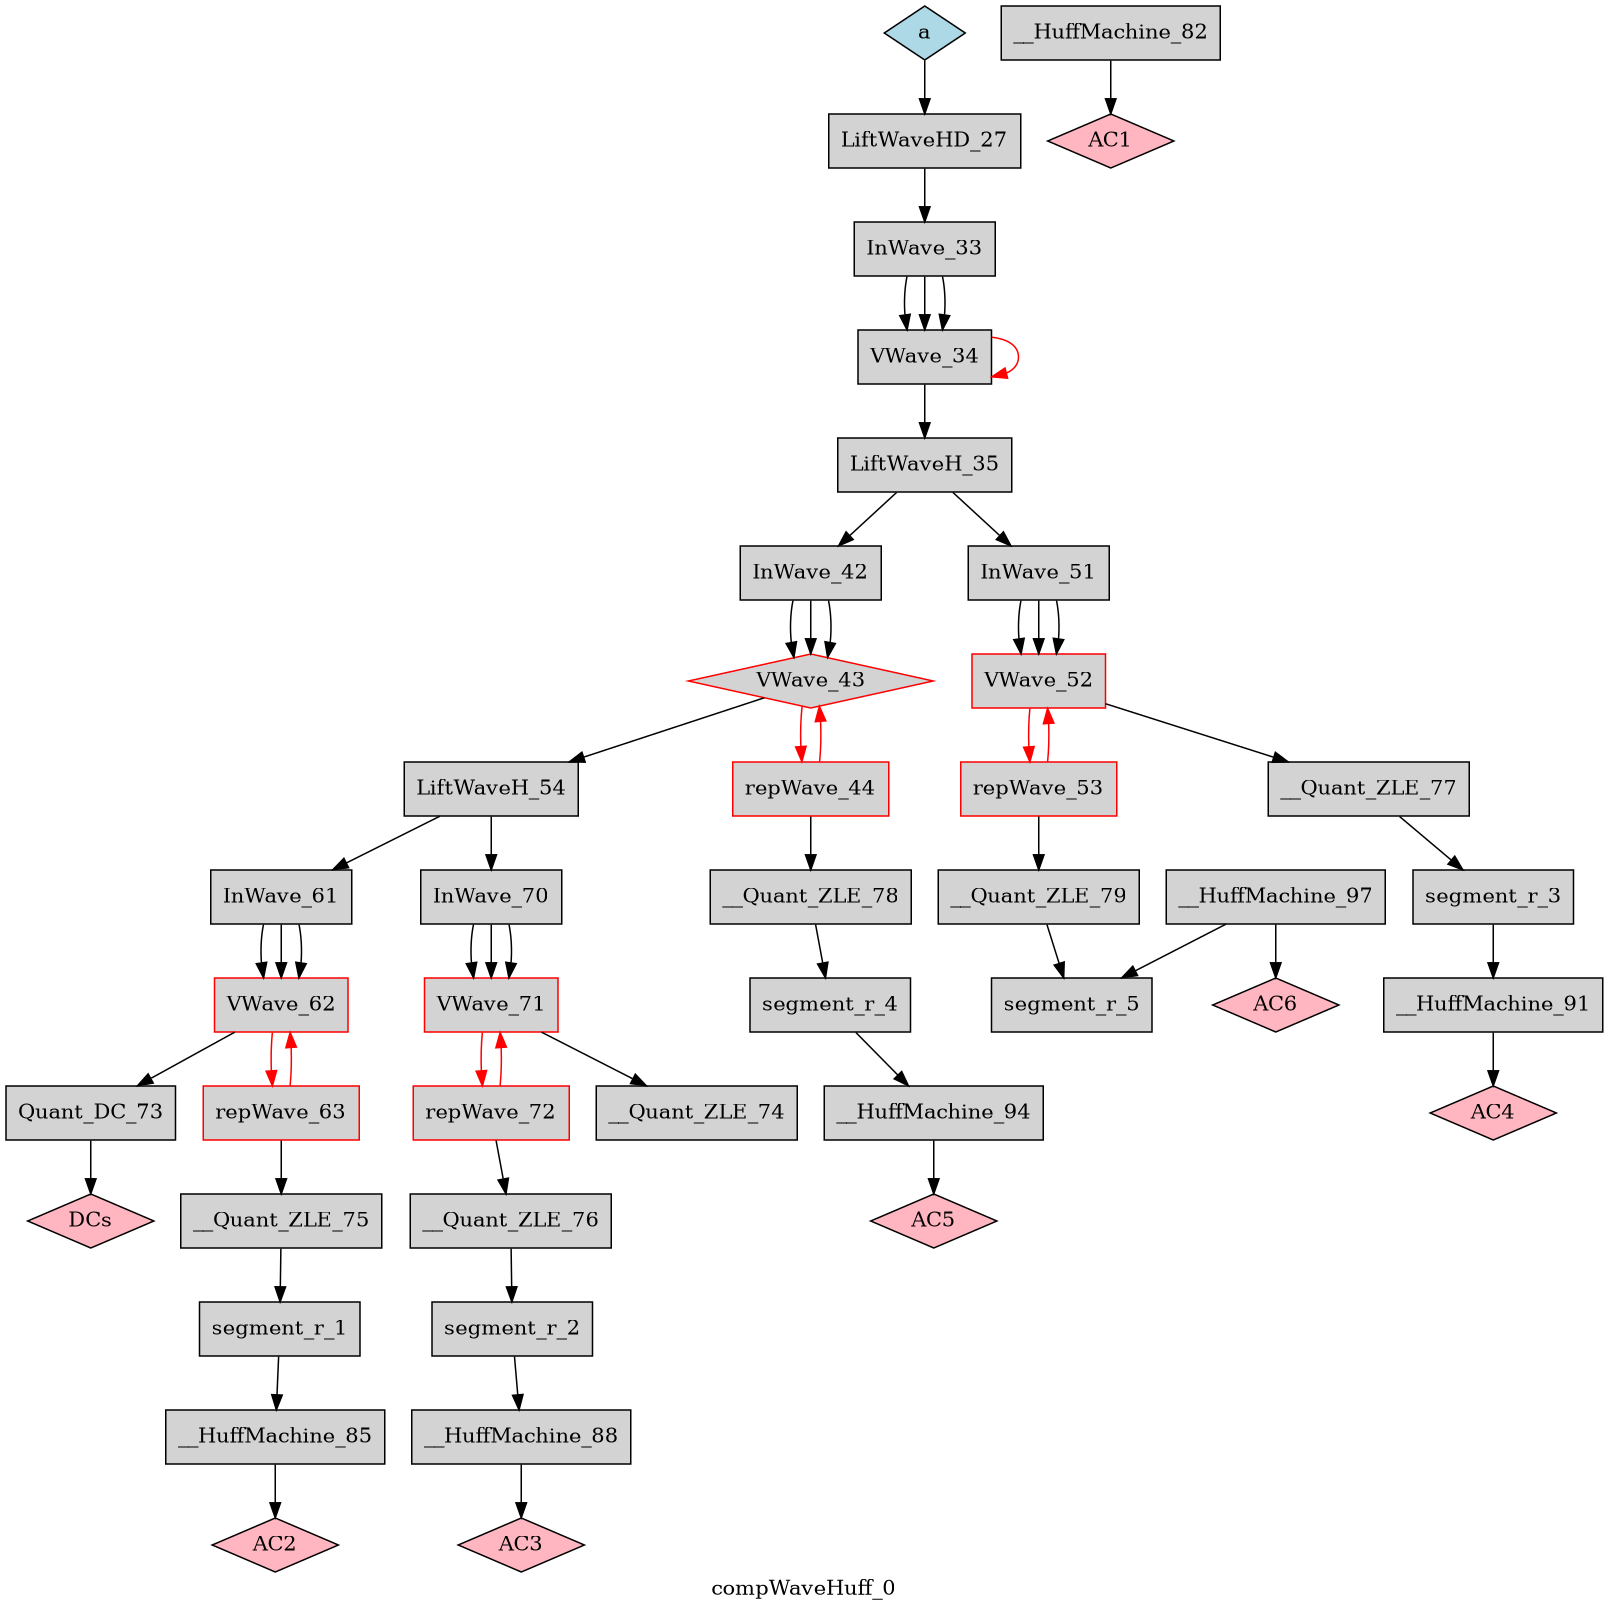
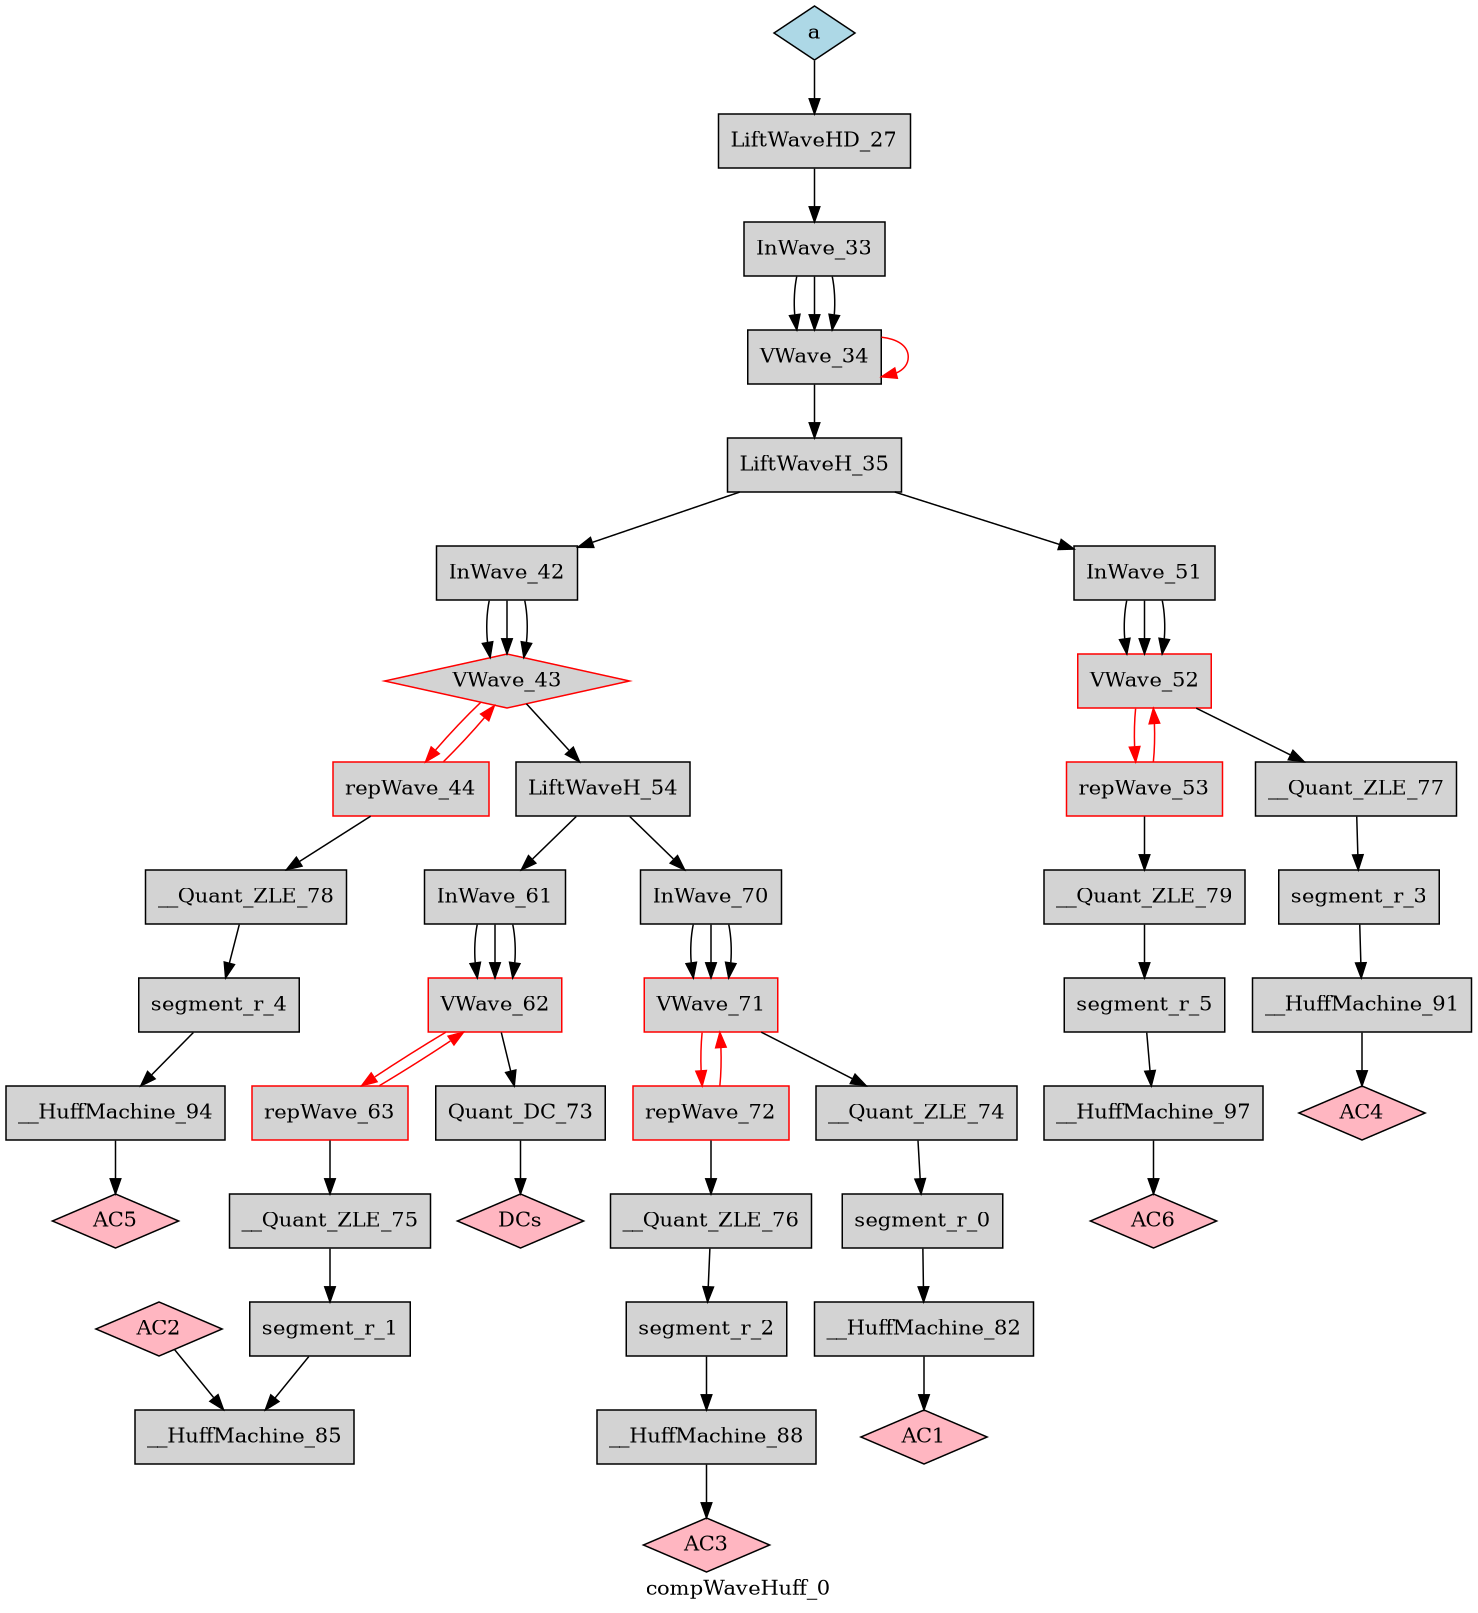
(1181, 947) -> (1148, 1052)
none -> (922, 1221)
(275, 1484) -> (194, 1374)
